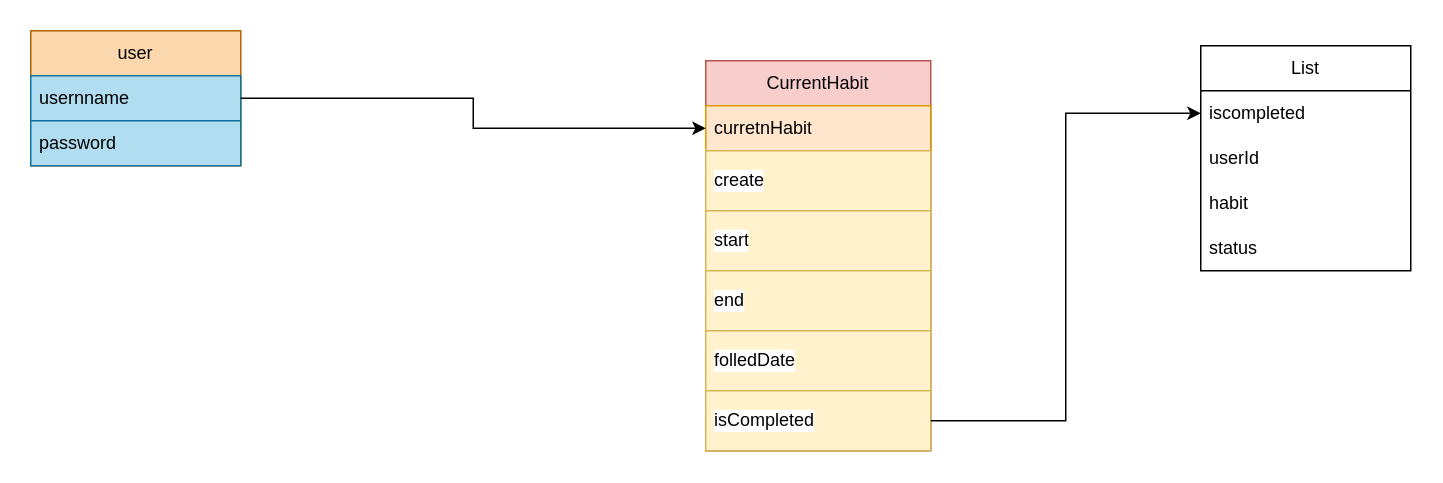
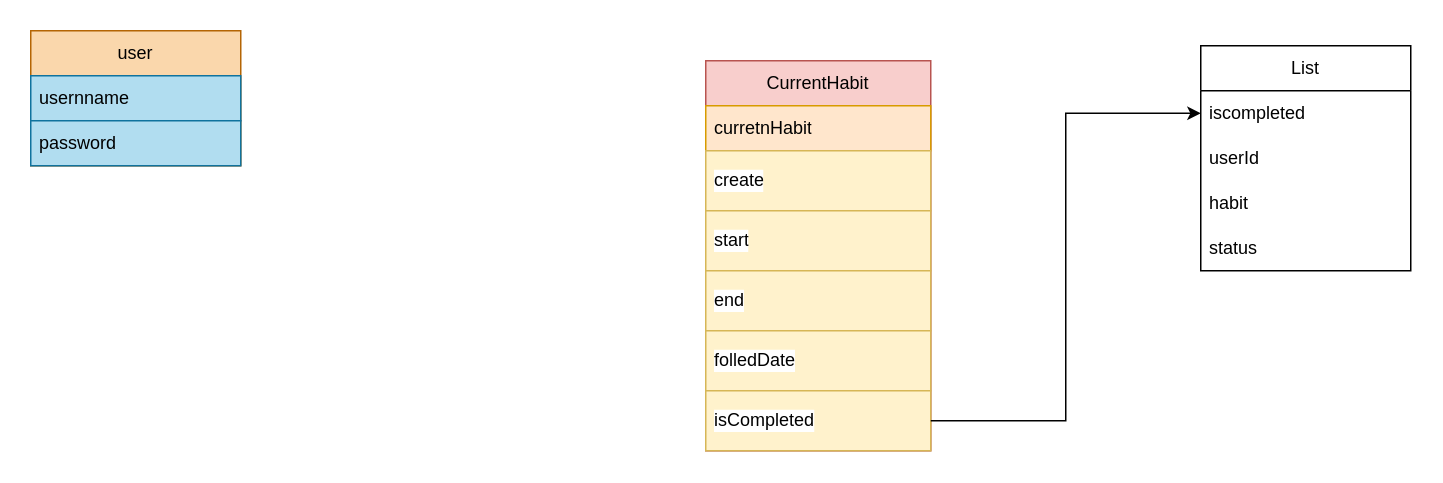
(473, 108) -> none
